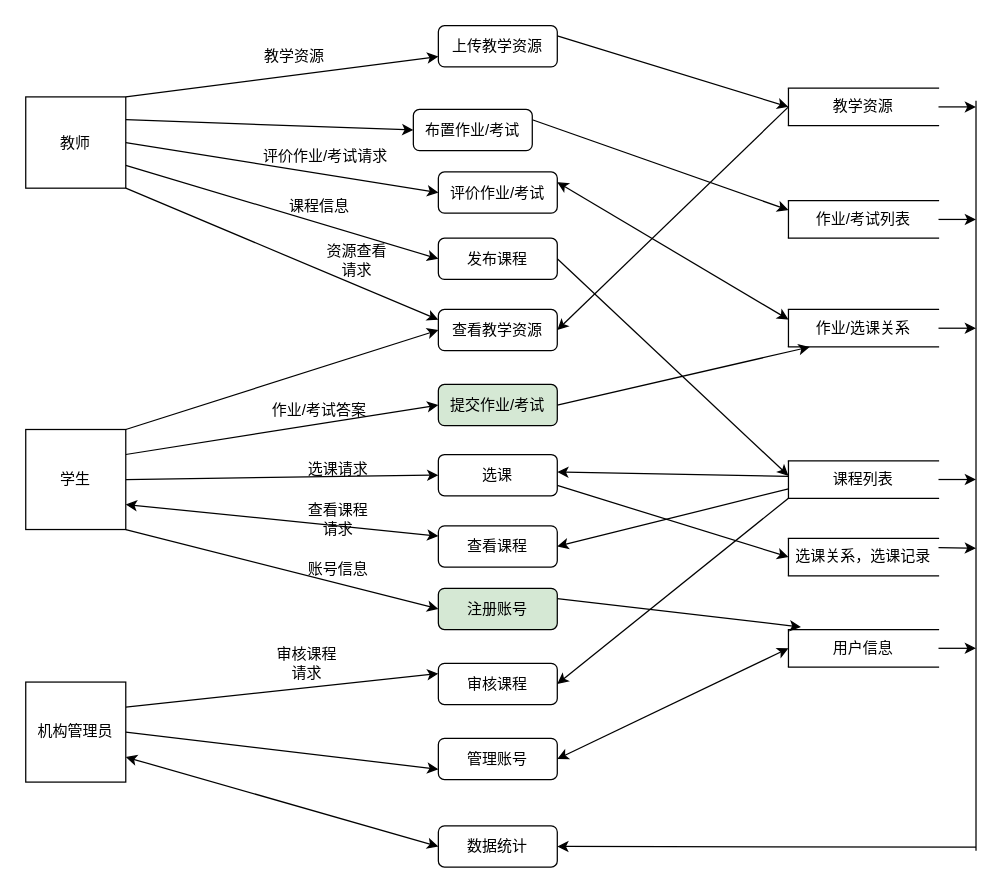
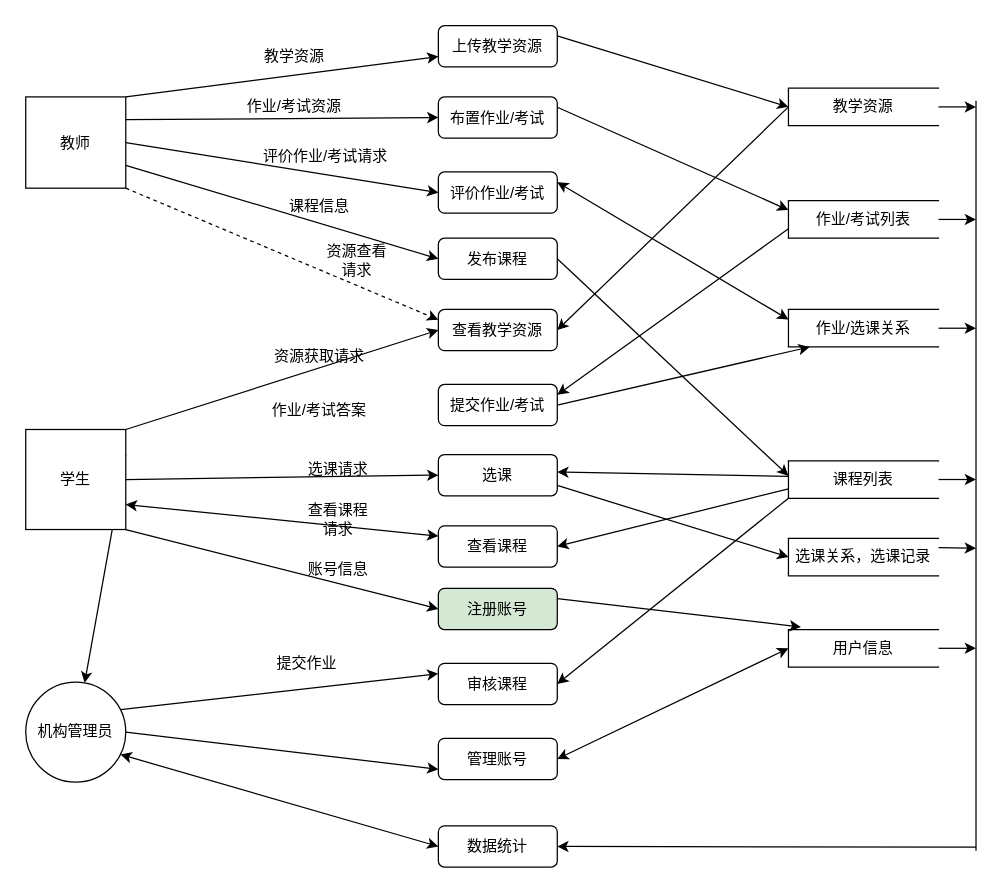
none -> (294, 107)
(473, 130) -> (498, 118)
(279, 253) -> (279, 253)
none -> (675, 310)
none -> (319, 357)
(498, 405) -> (498, 405)
(278, 430) -> (99, 601)
(307, 663) -> (307, 663)
(76, 732) -> (76, 732)
